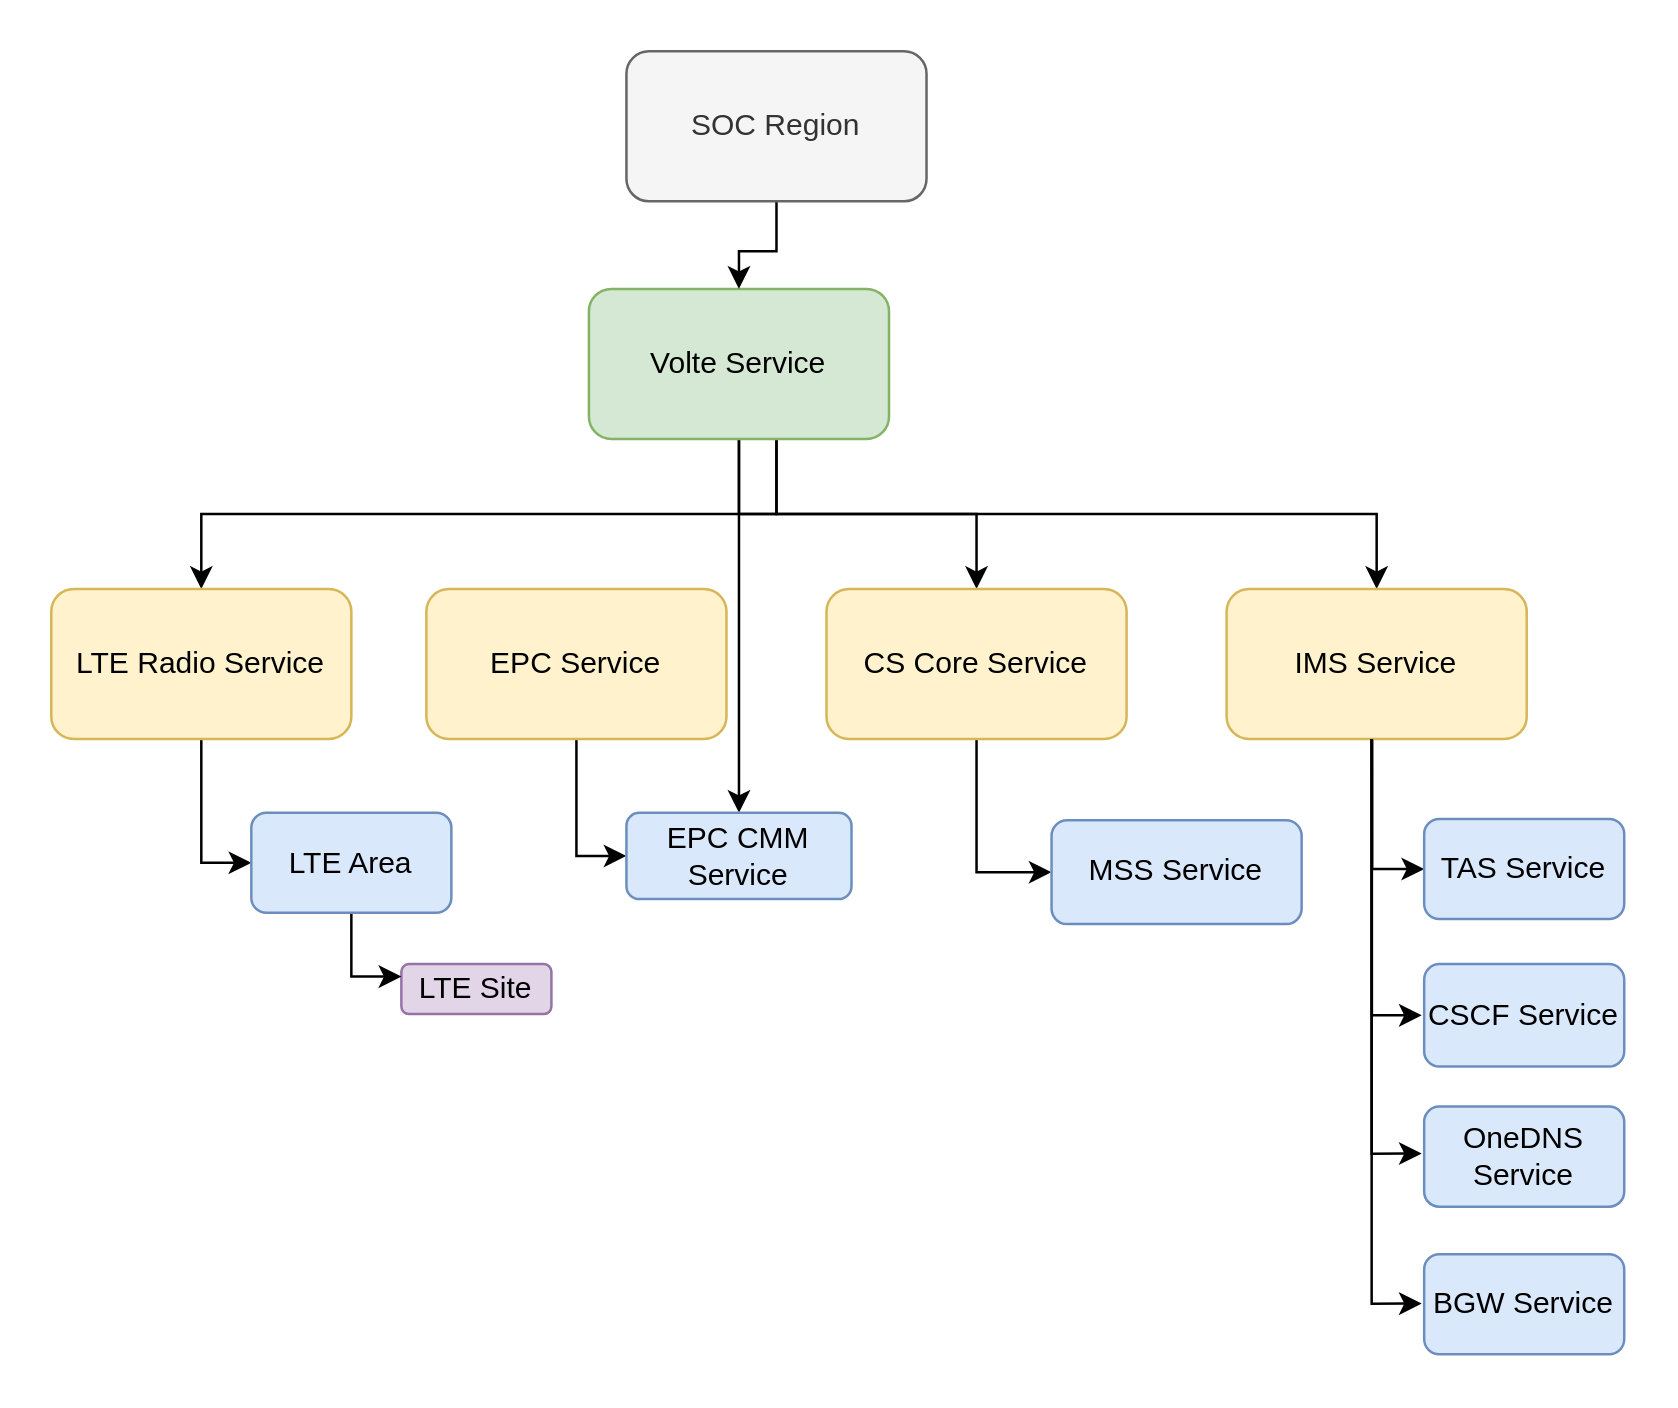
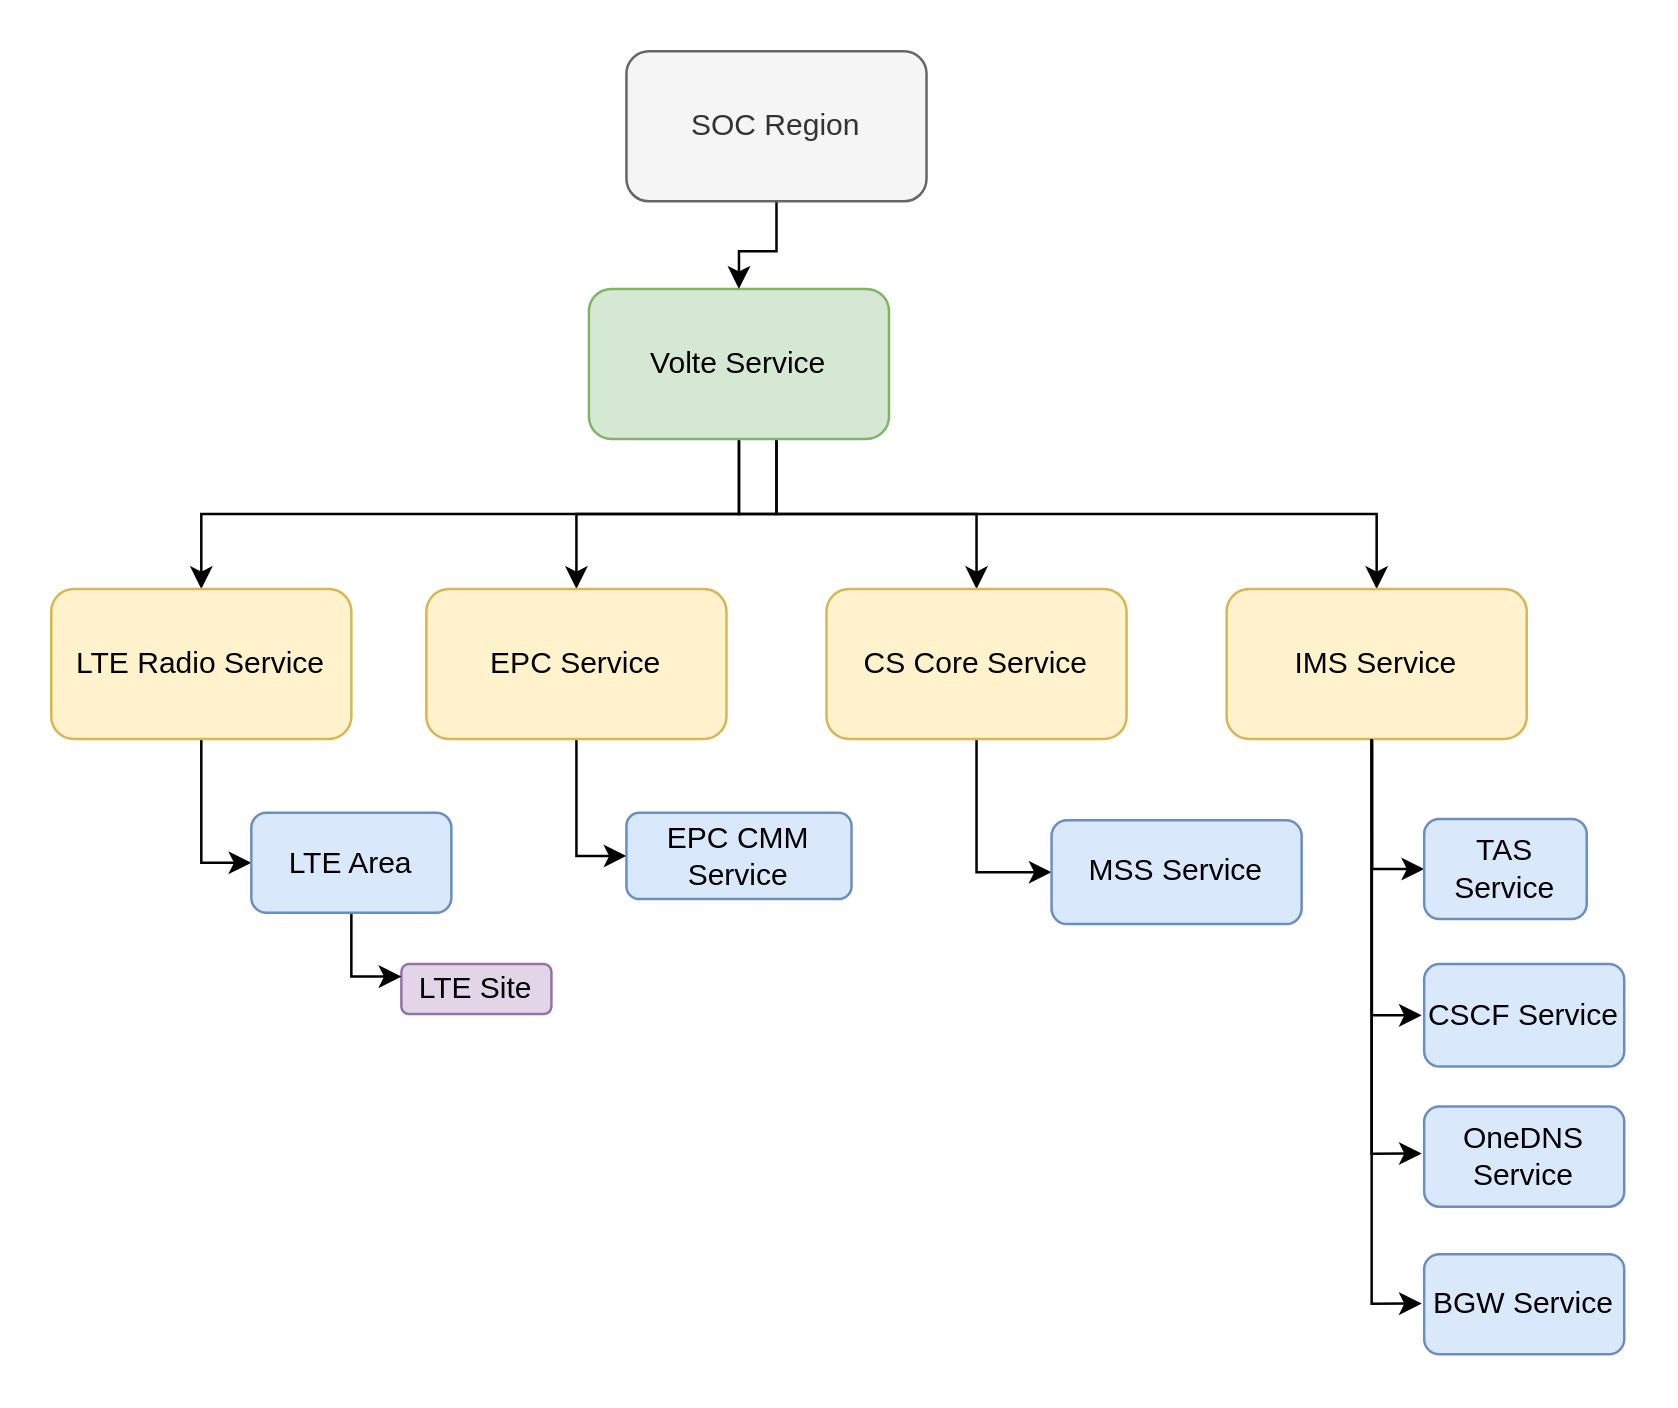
(739, 657) -> (576, 545)
(1524, 869) -> (1505, 869)
